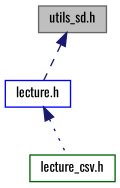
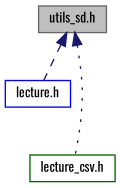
(58, 137) -> (82, 100)
